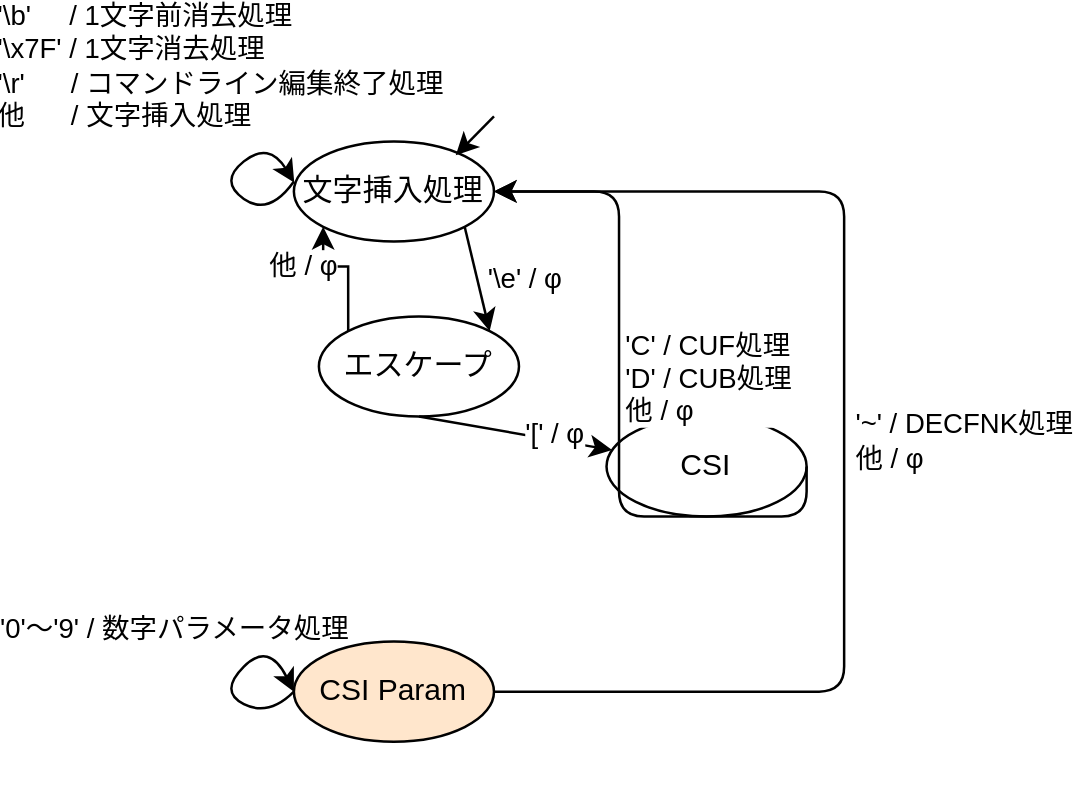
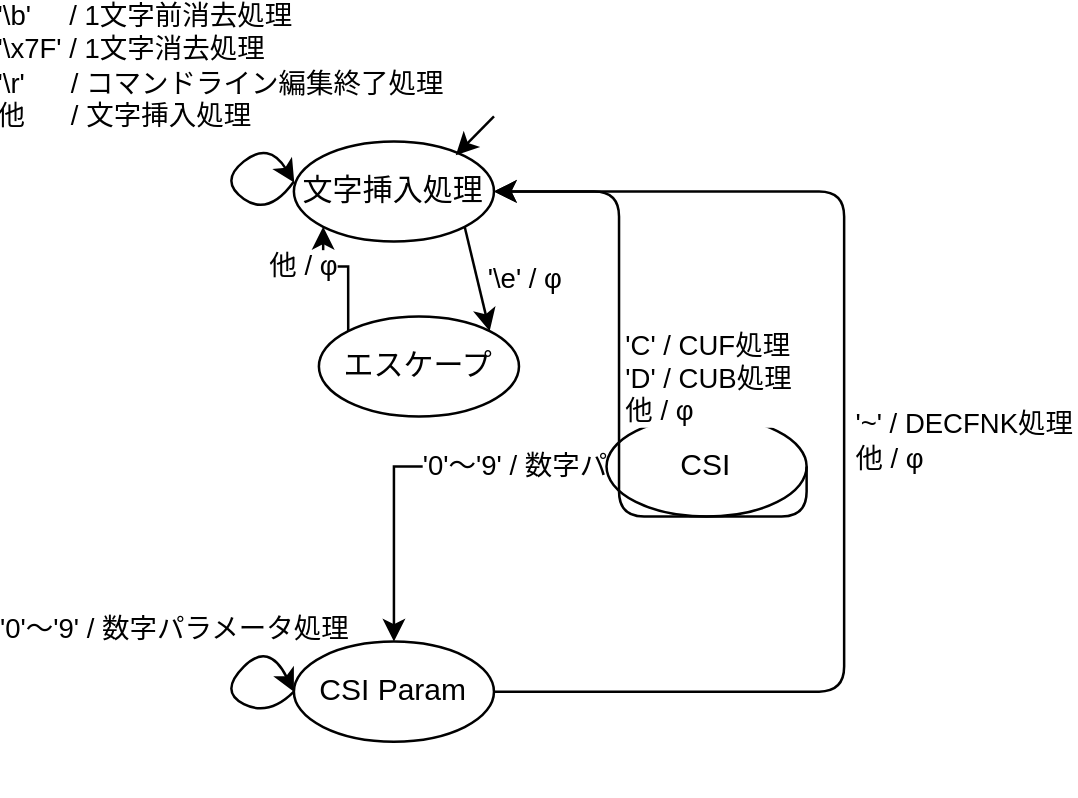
(478, 427) -> none
none -> (394, 494)
(394, 691) -> (394, 691)
